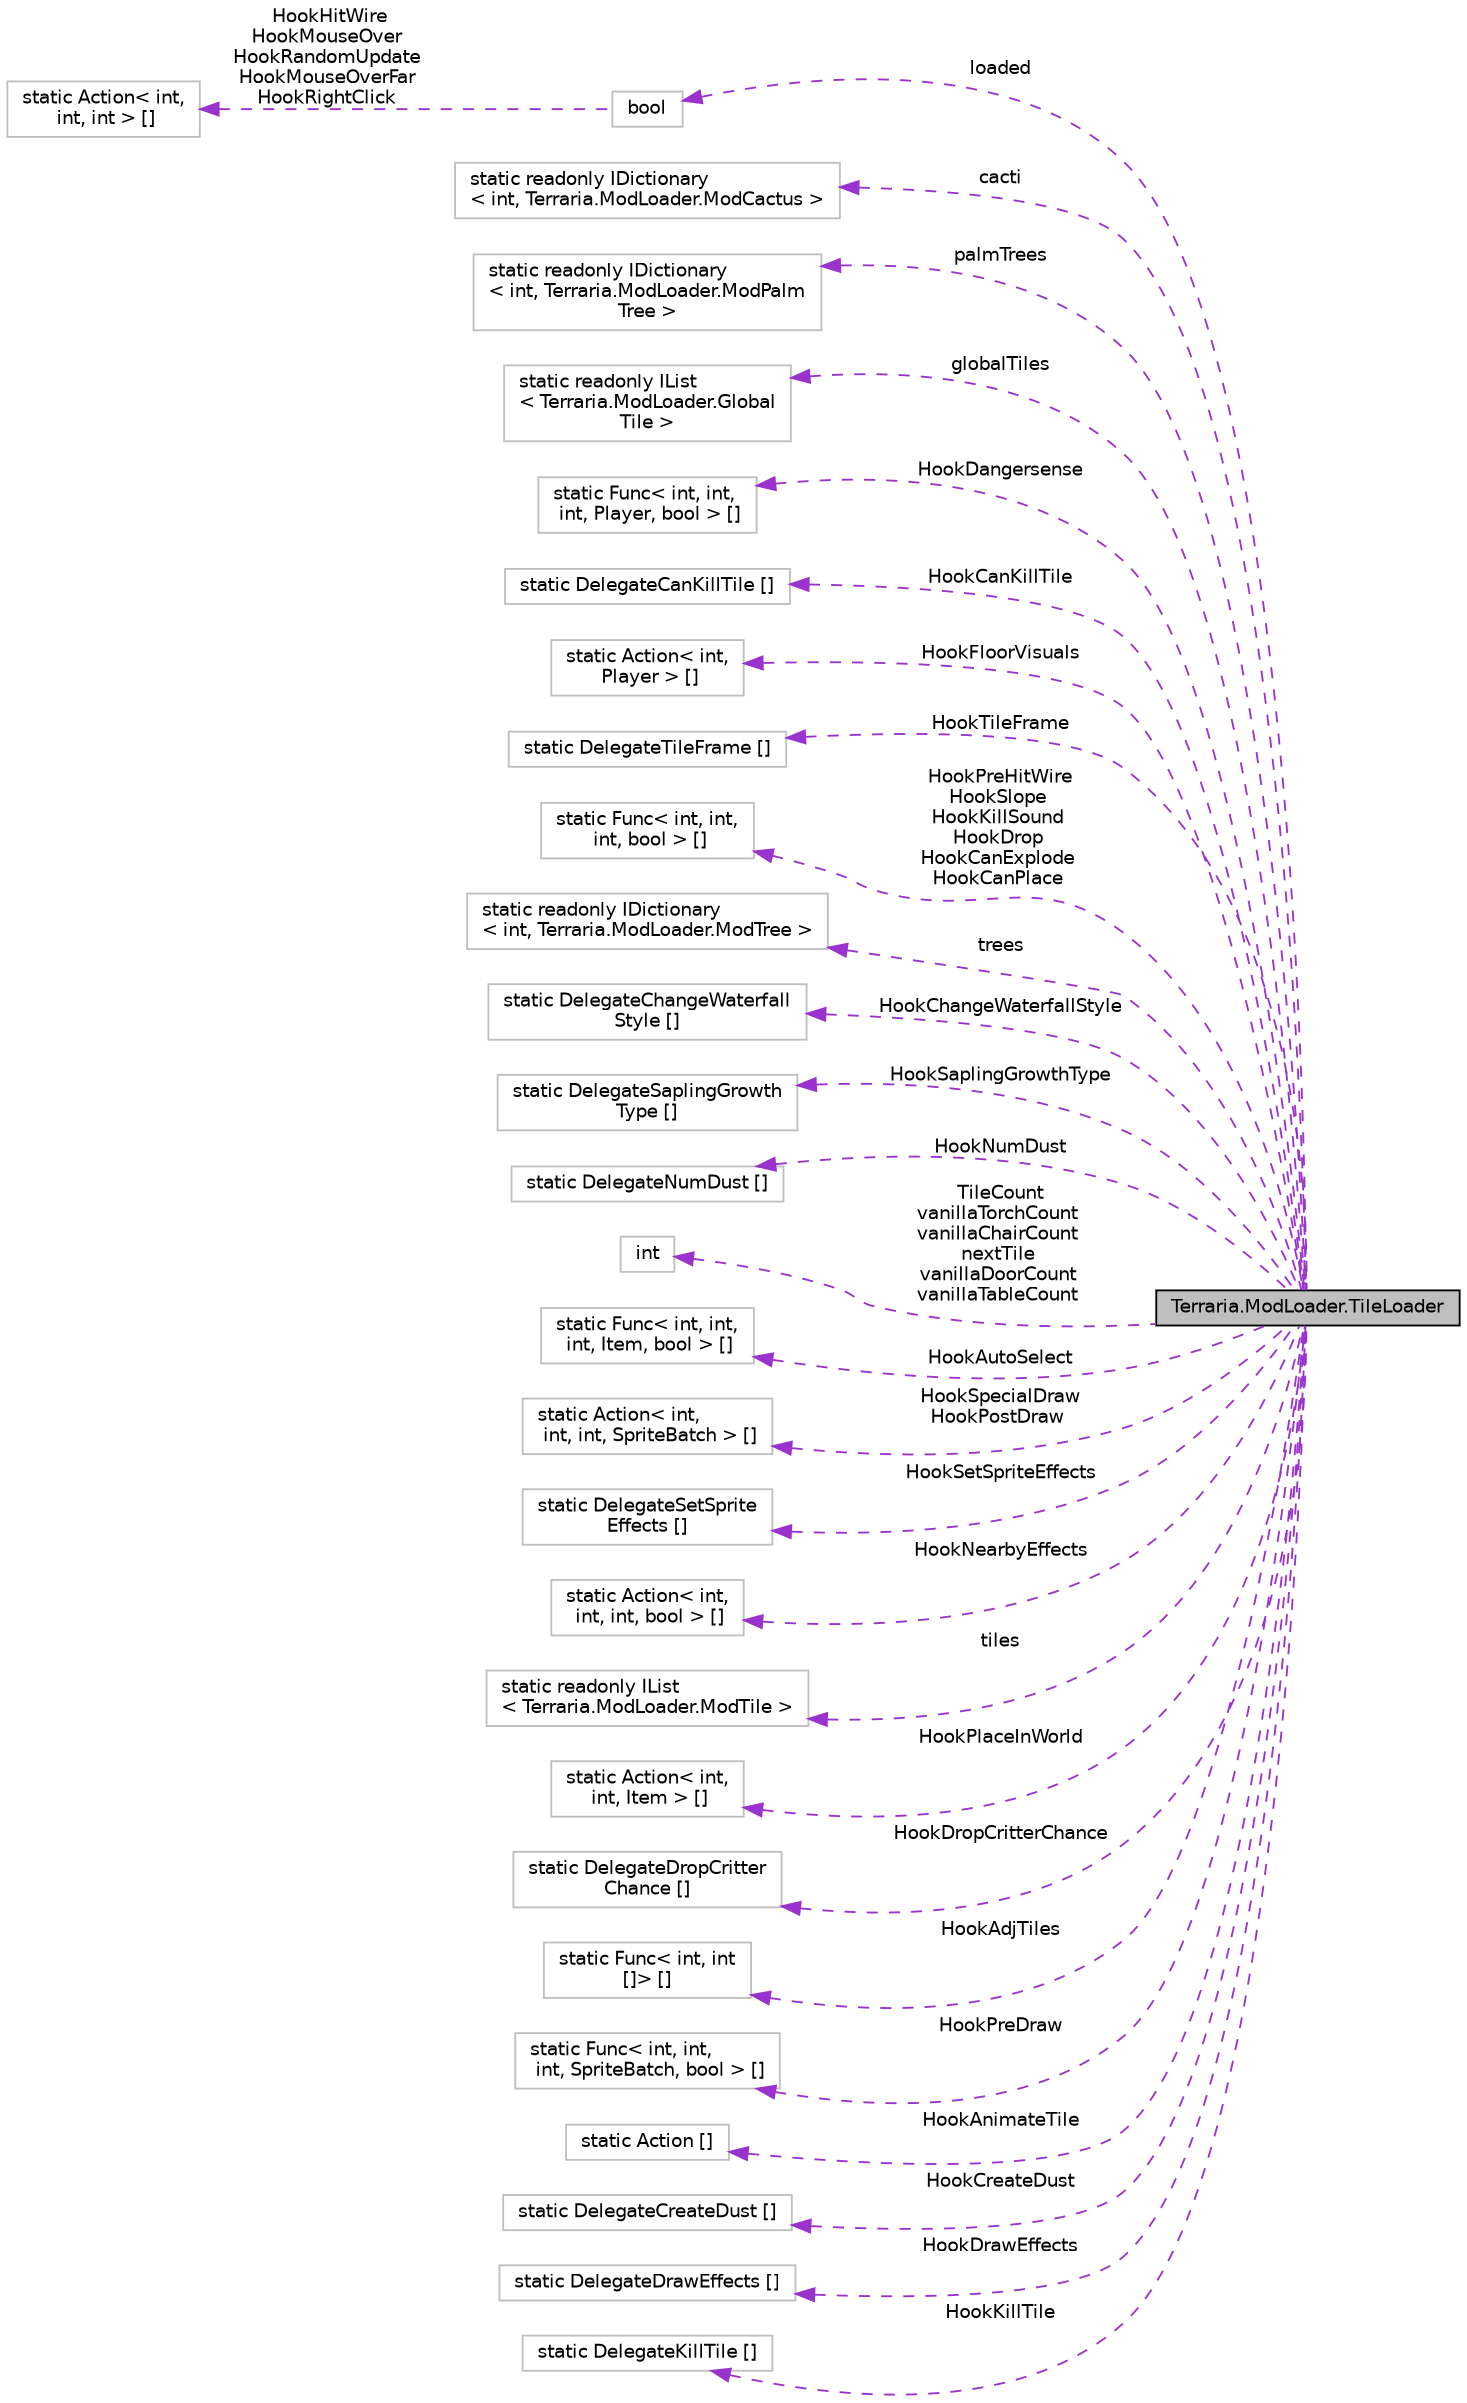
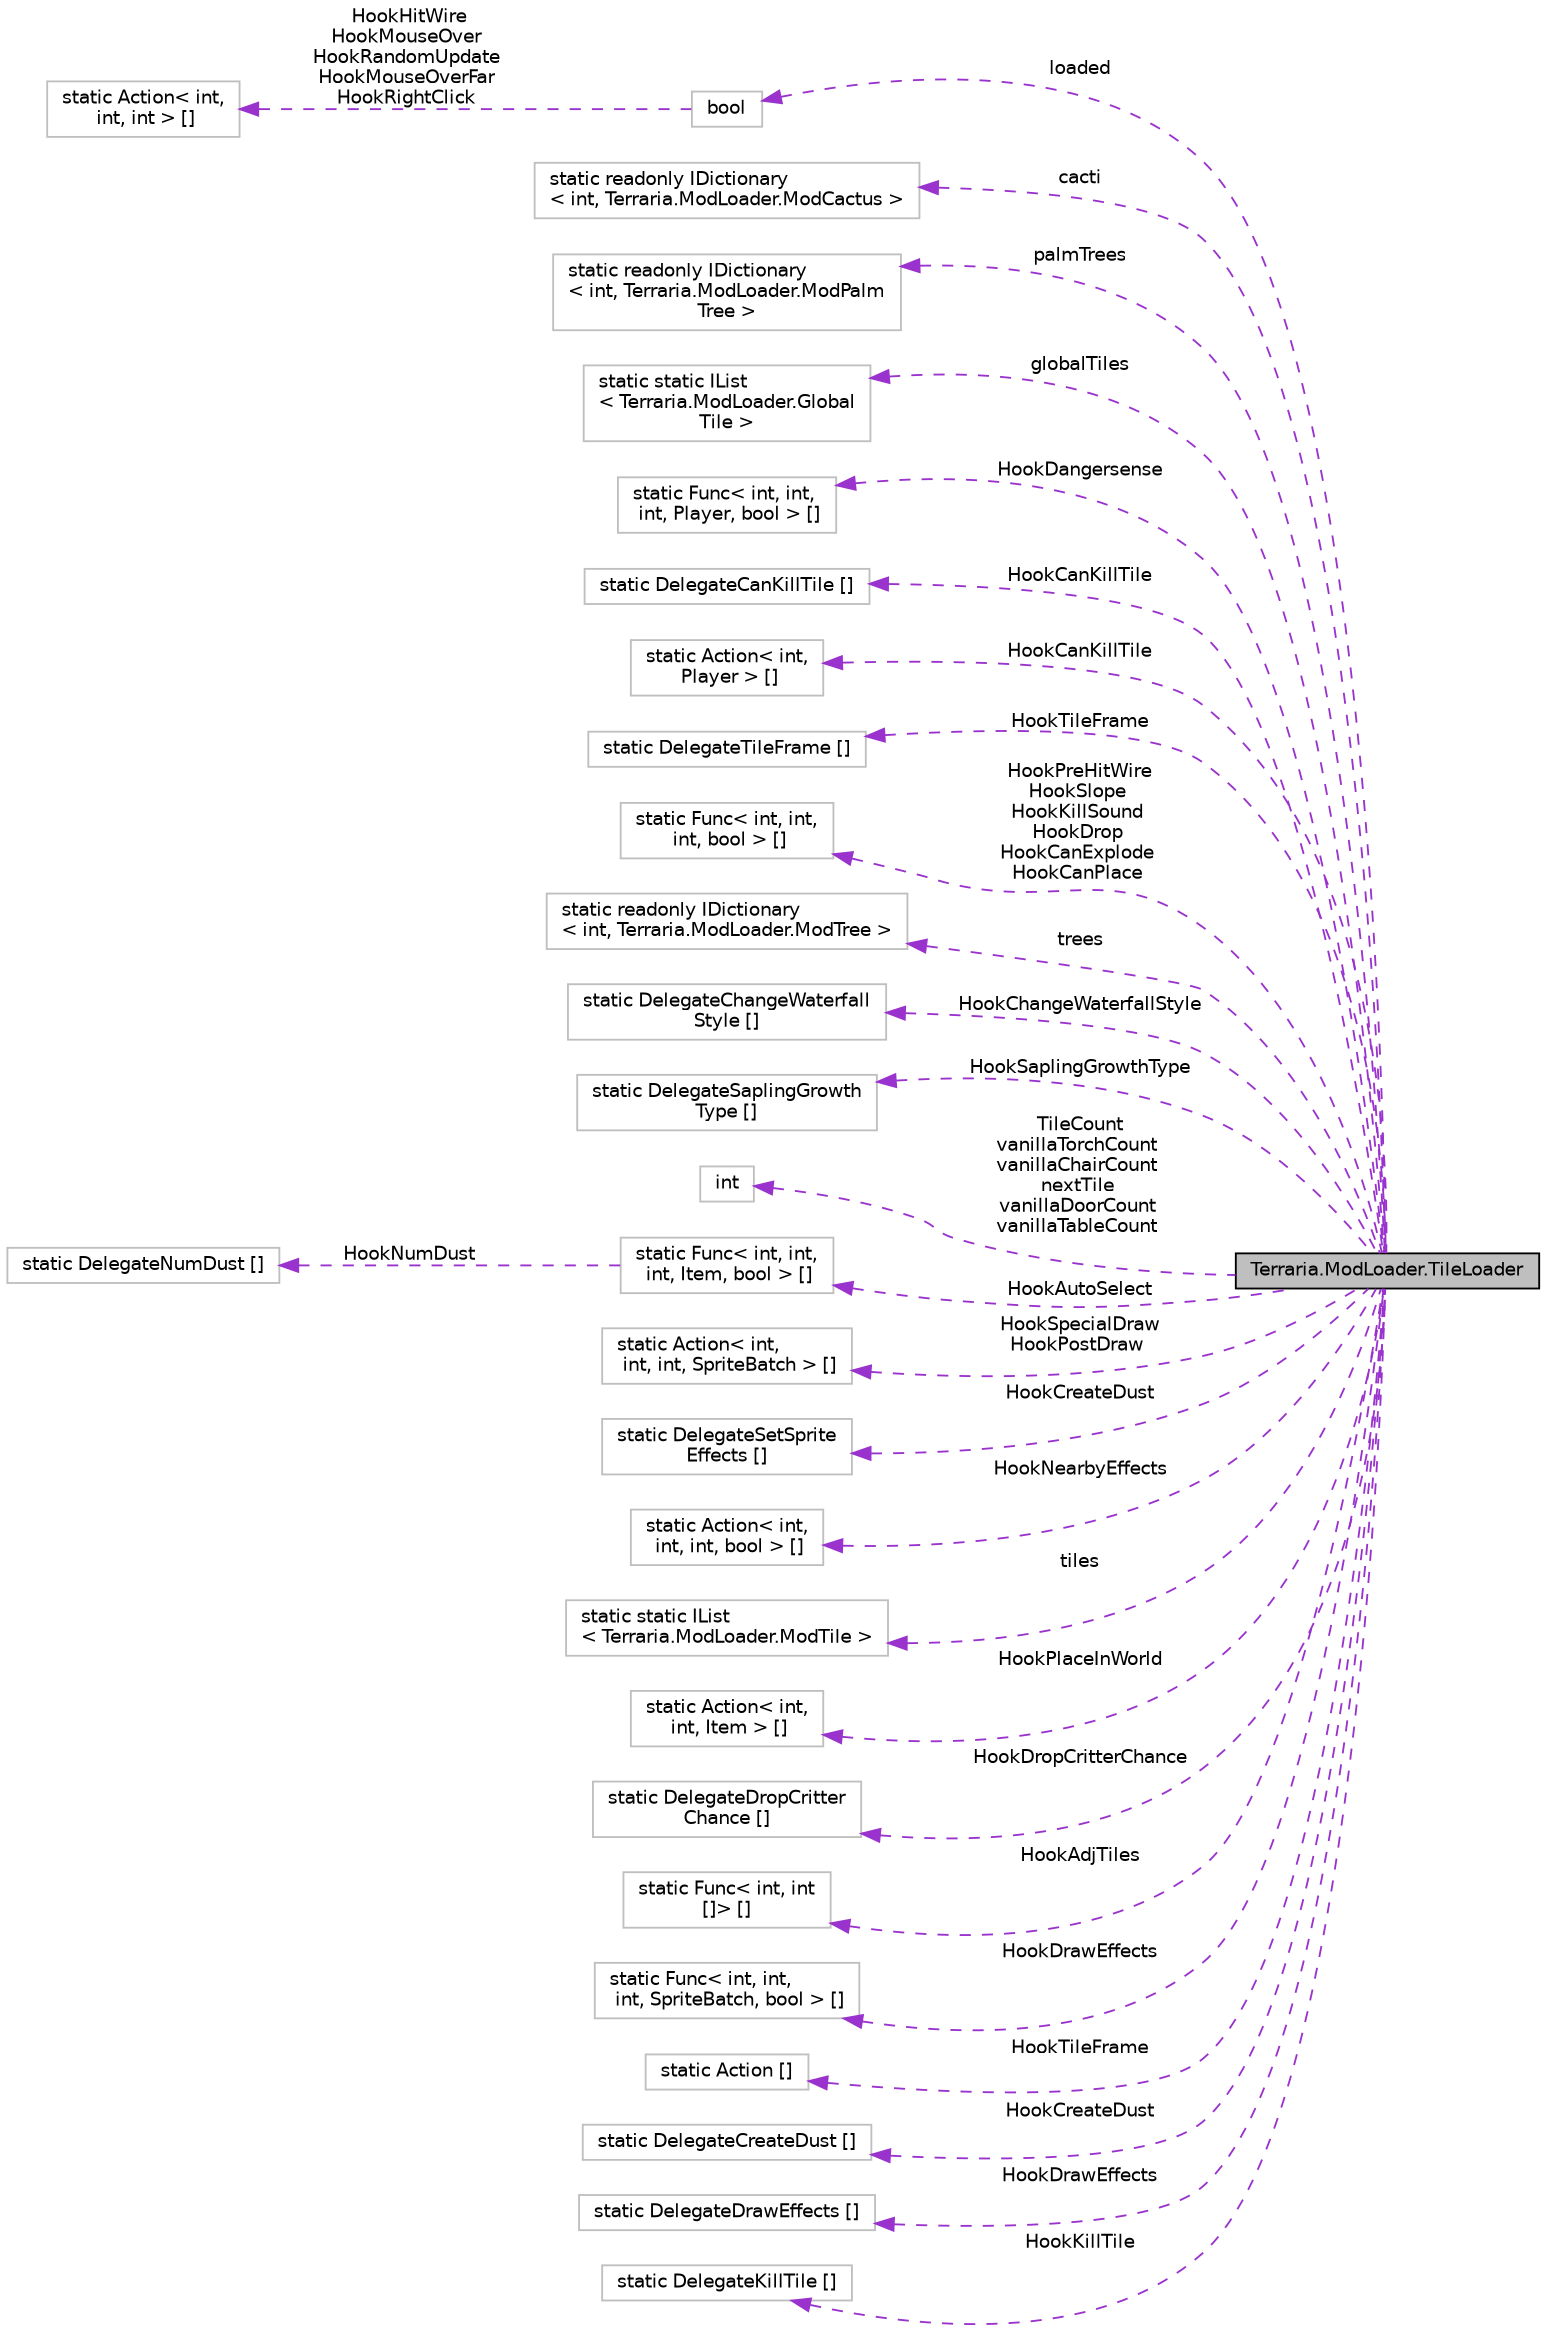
(648, 403) -> (727, 403)
(998, 654) -> (1078, 652)
(1049, 1167) -> (459, 1265)
(998, 1473) -> (1078, 1394)
(648, 1698) -> (727, 1628)
(998, 2027) -> (1078, 1953)
(998, 2121) -> (1078, 2049)
